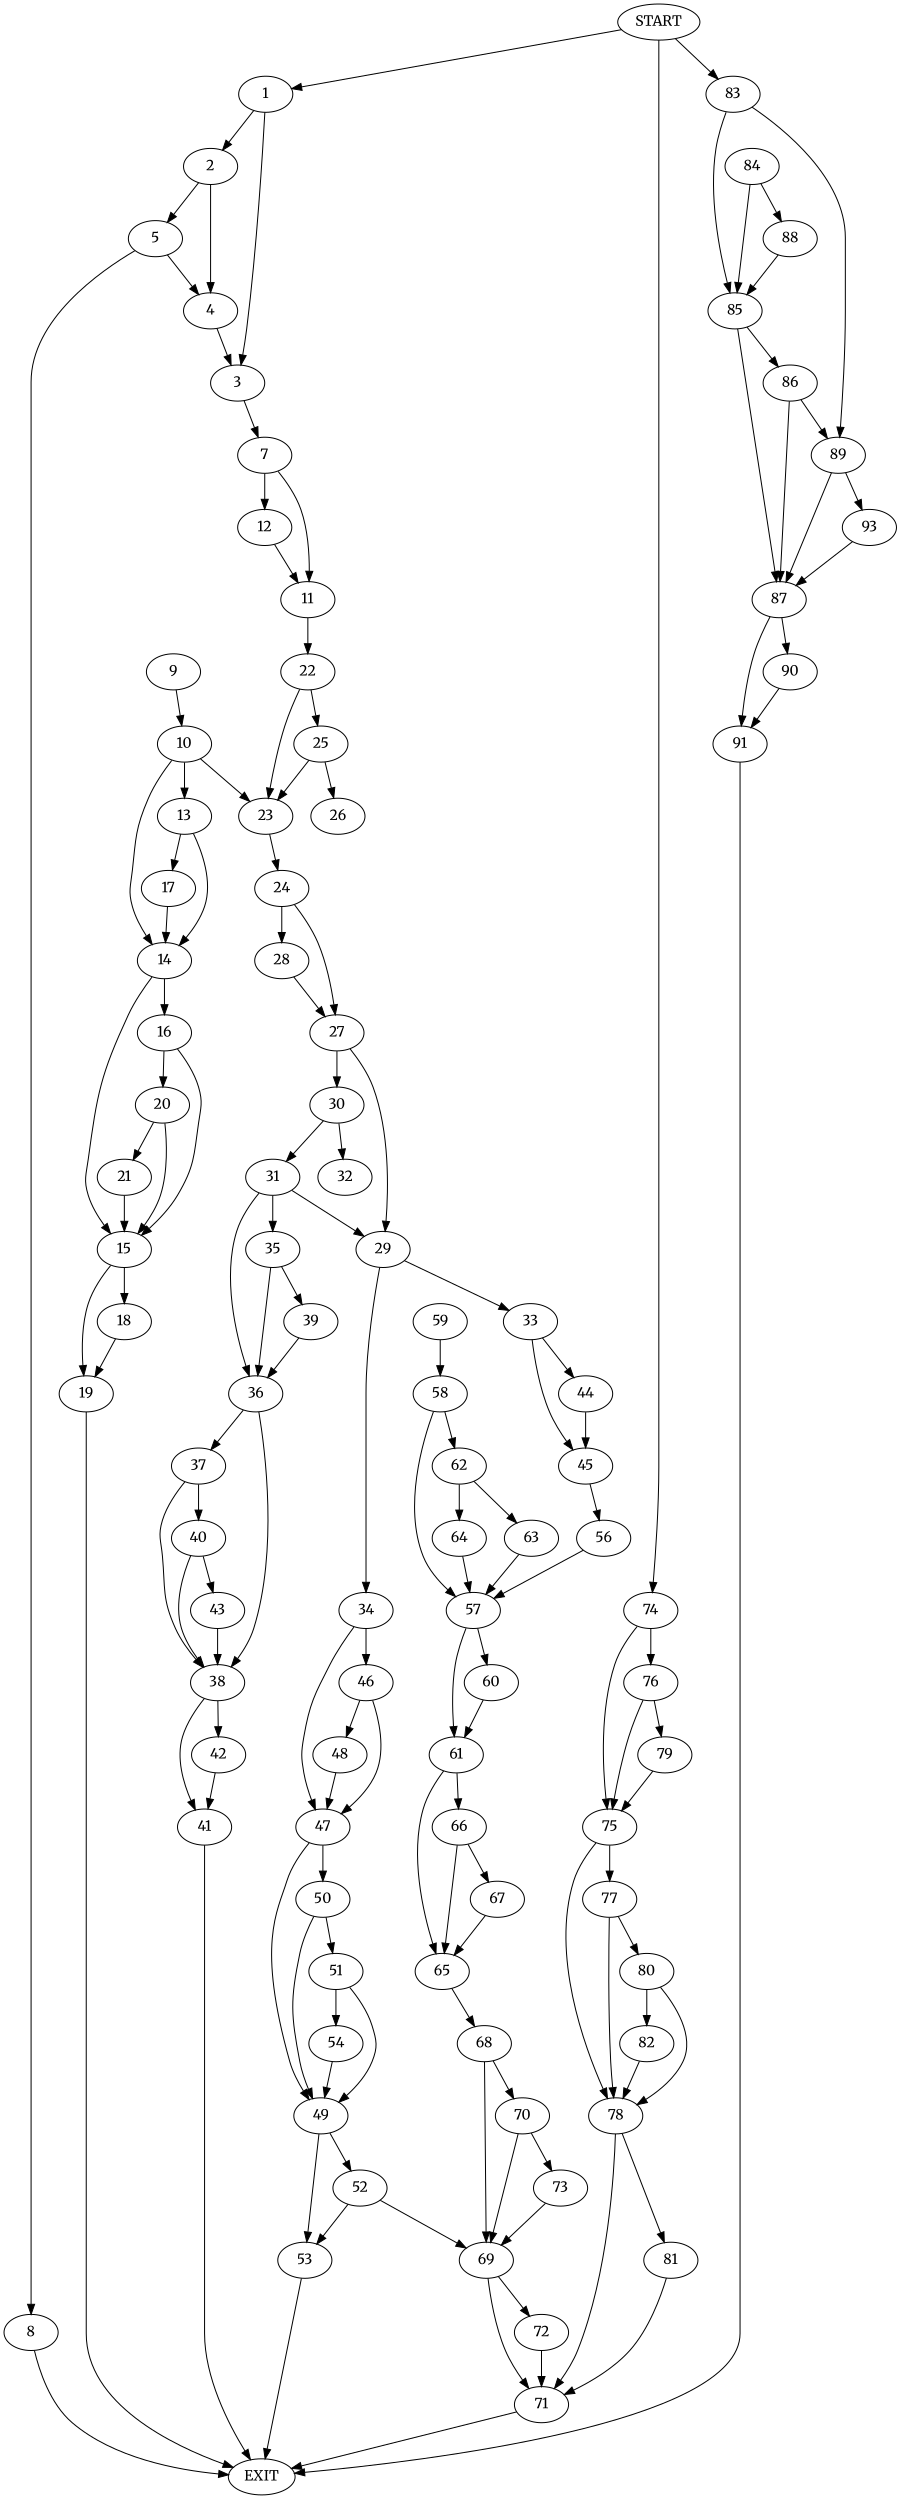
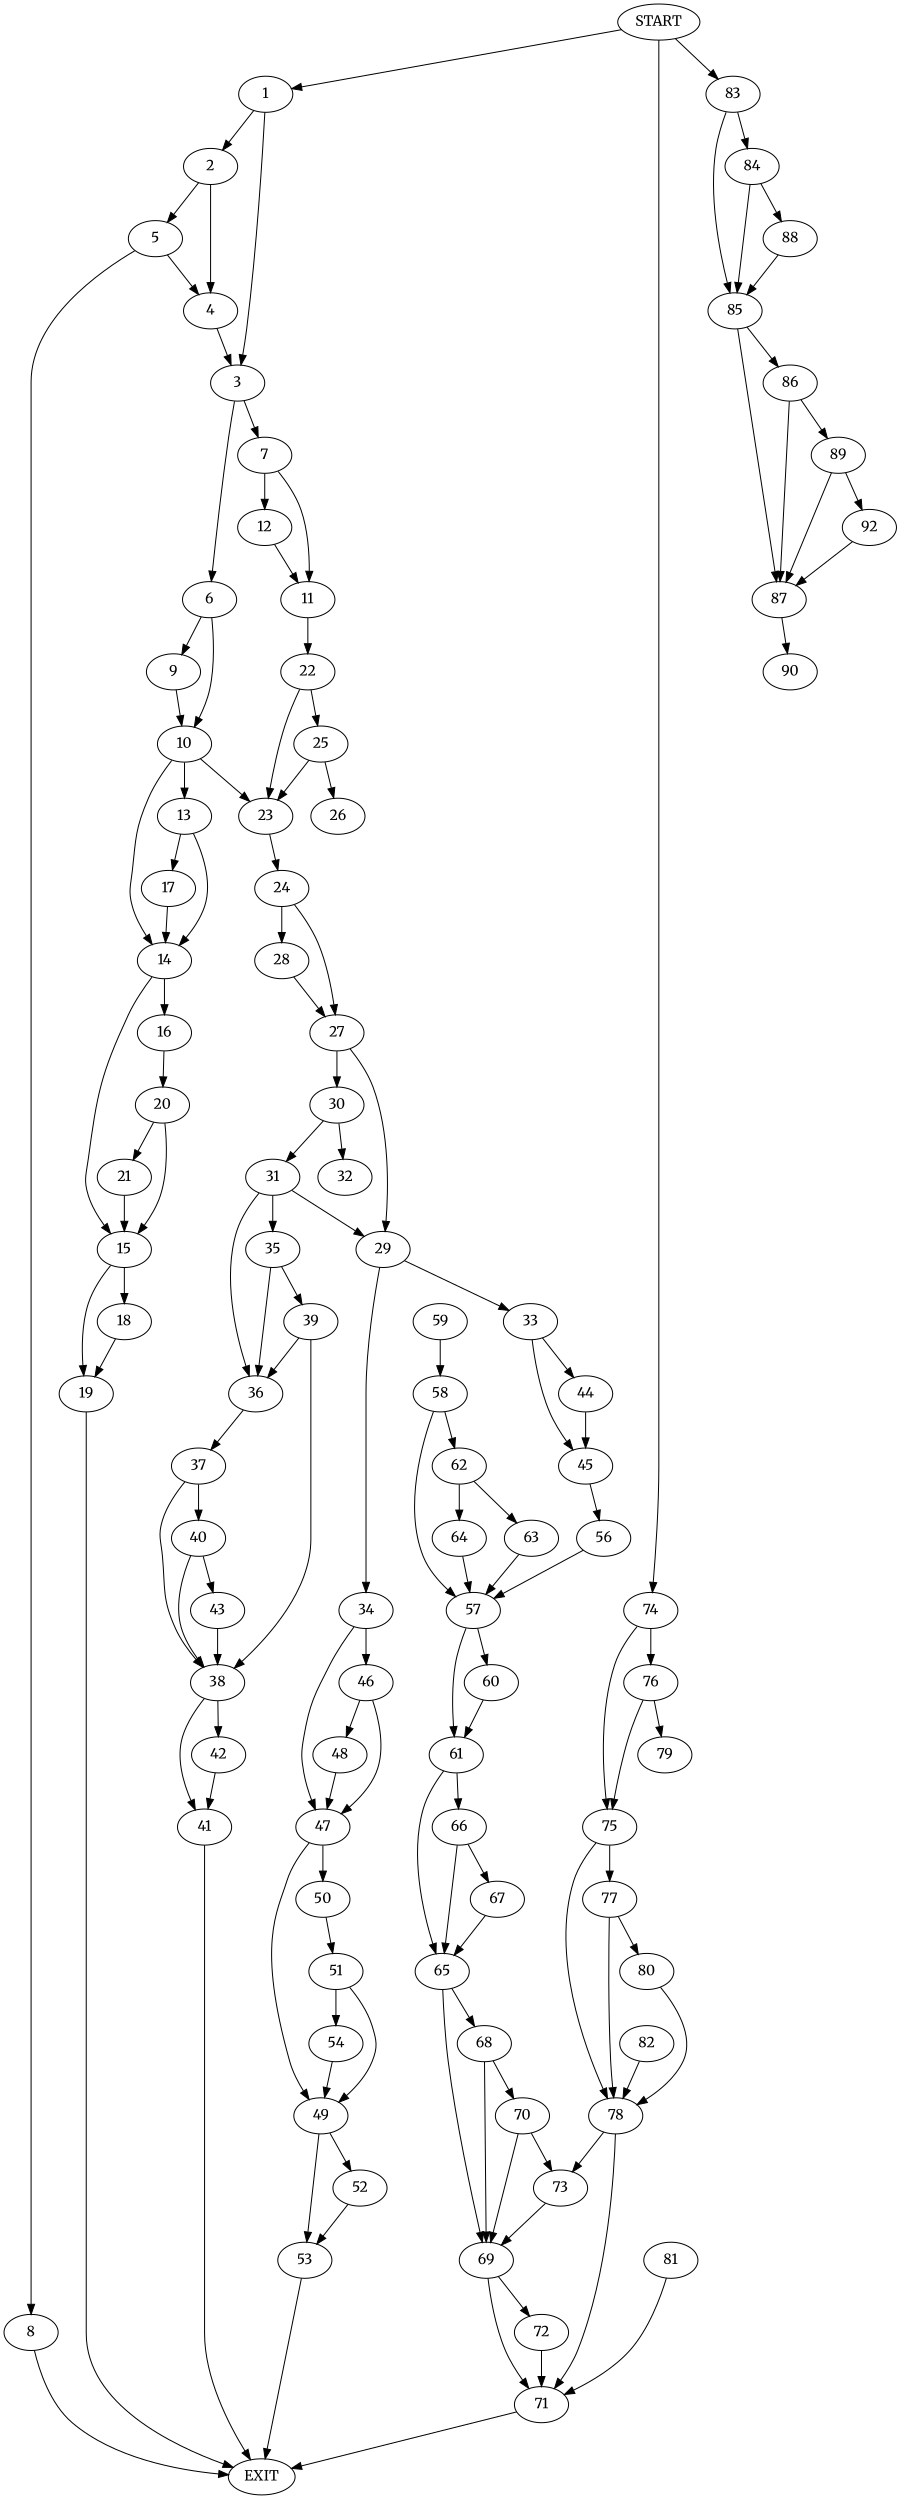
(845, 249) -> (741, 125)
(869, 527) -> (869, 527)
none -> (210, 600)
(740, 744) -> none
(196, 1143) -> none
(268, 1538) -> (311, 1511)
(640, 1787) -> none
(293, 2002) -> none
(647, 2003) -> none
(641, 2183) -> (591, 2148)
(419, 2222) -> (456, 2112)
